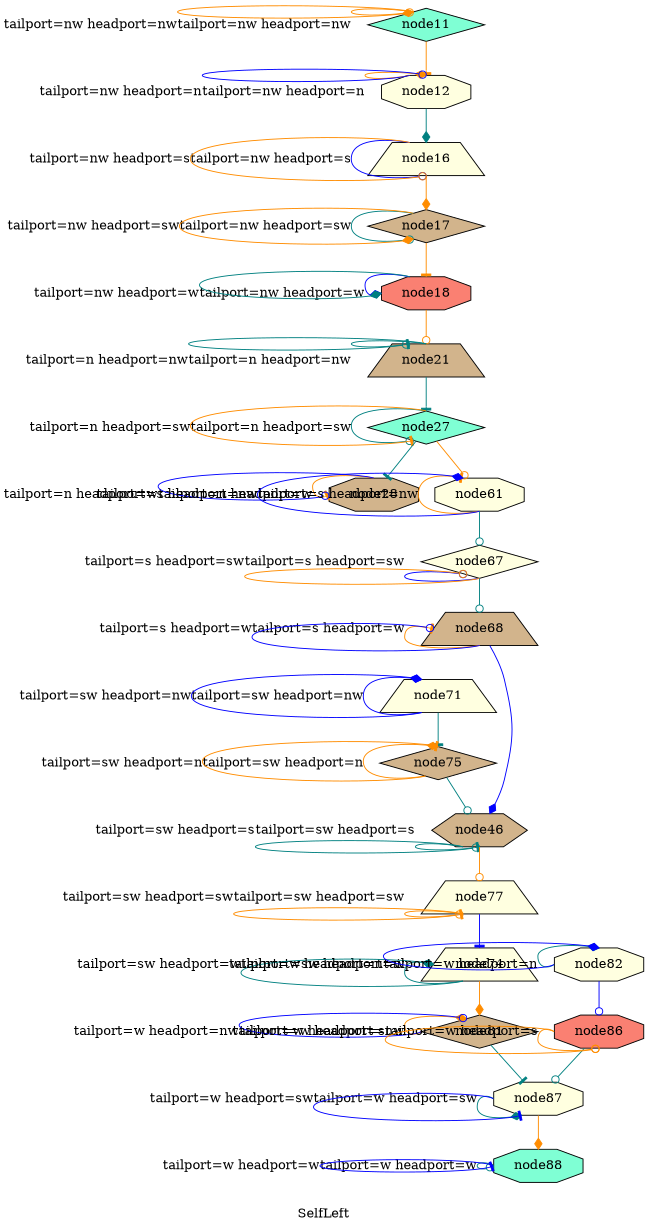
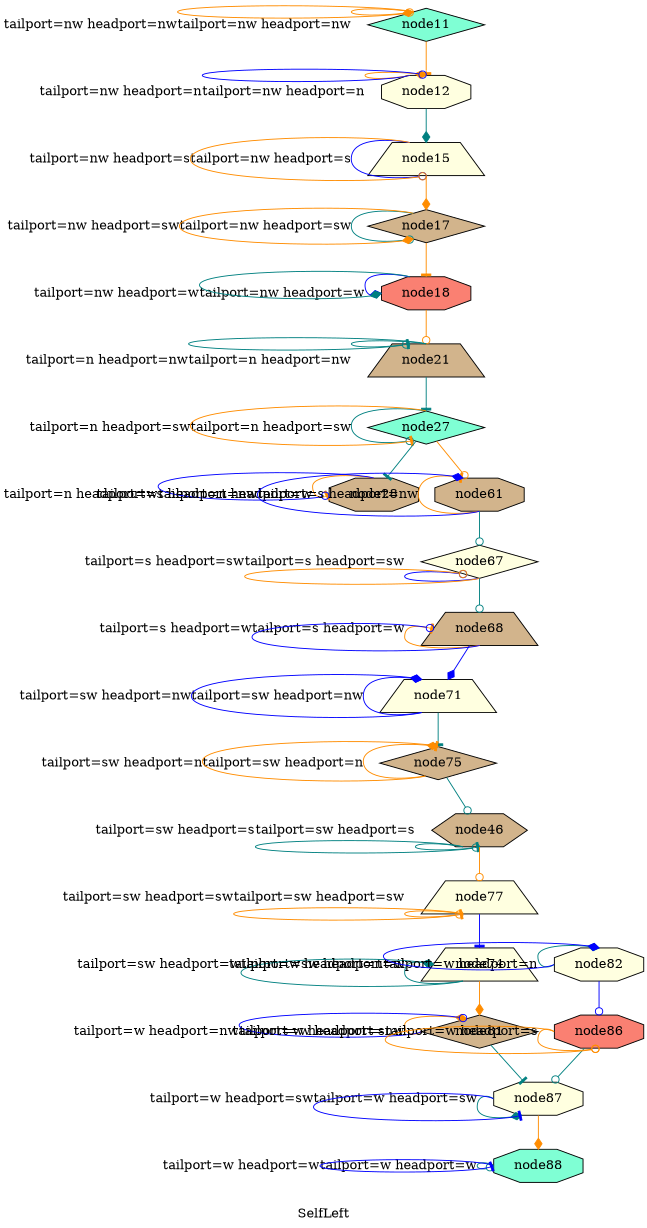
(426, 159) -> (426, 159)
(480, 495) -> (480, 495)
(512, 724) -> (462, 658)
